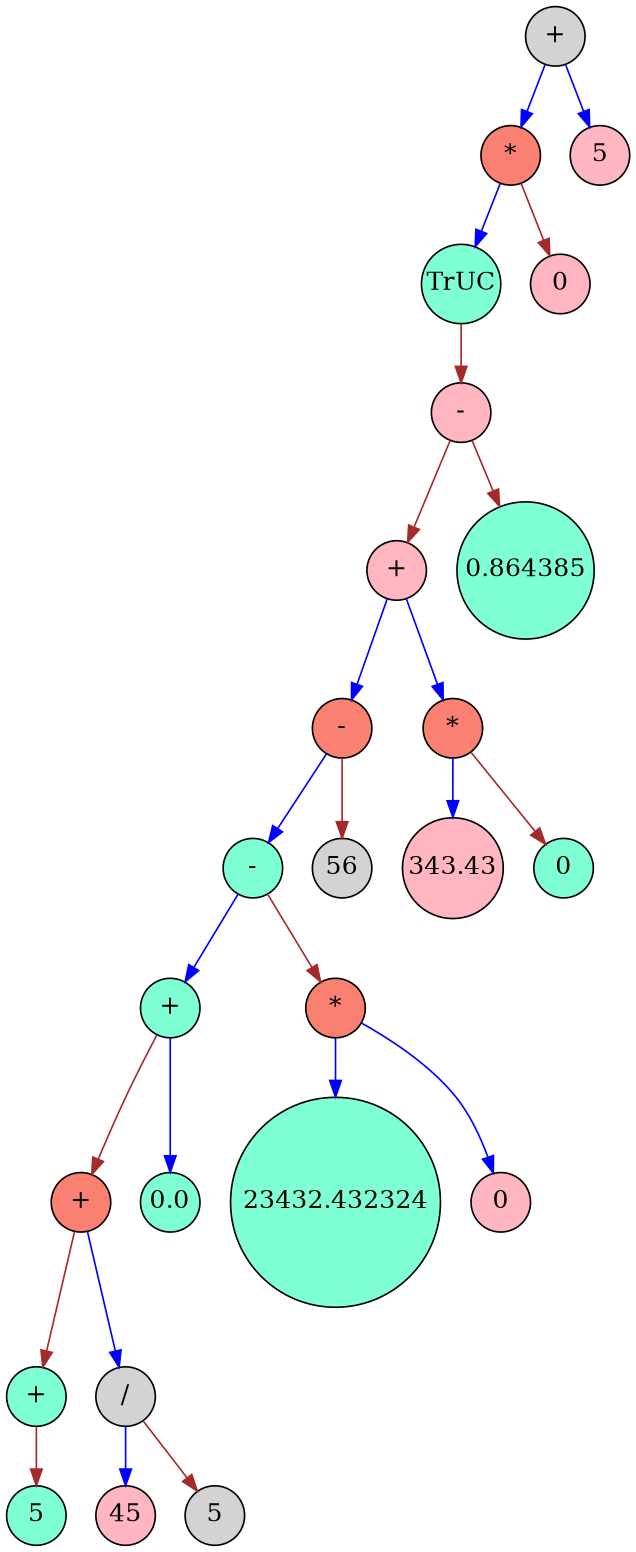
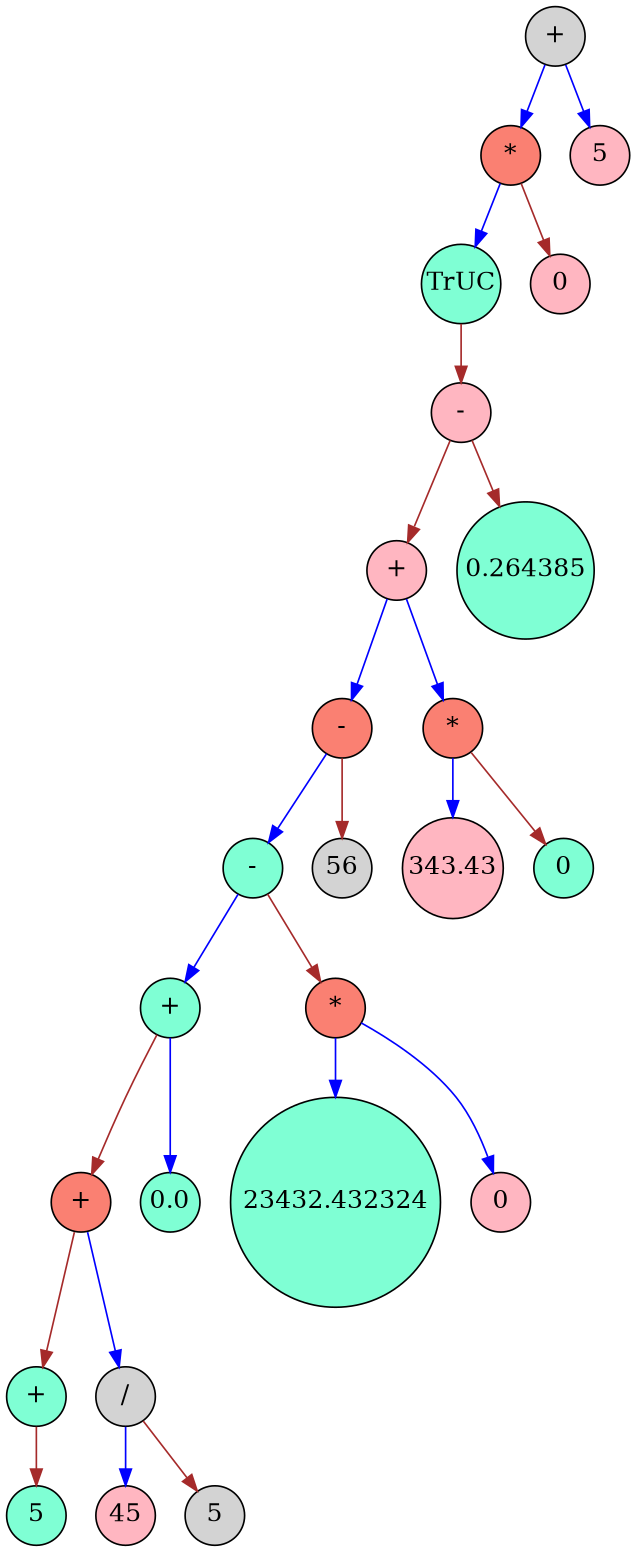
(526, 570) -> (526, 570)
